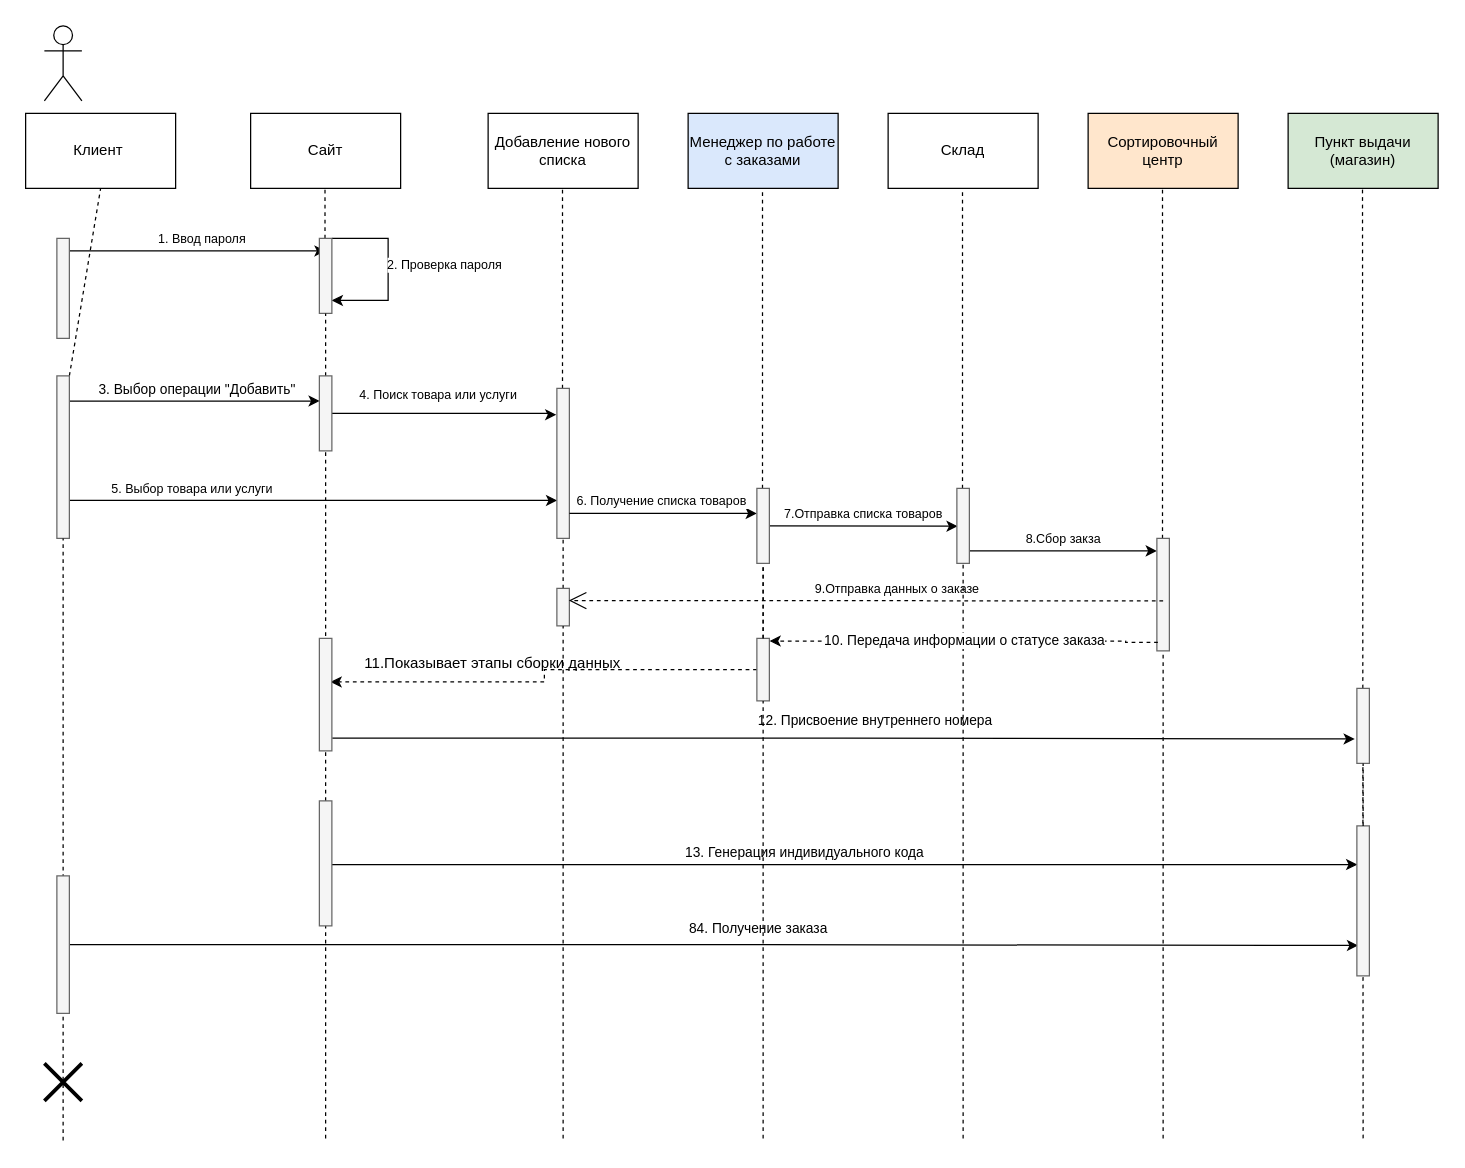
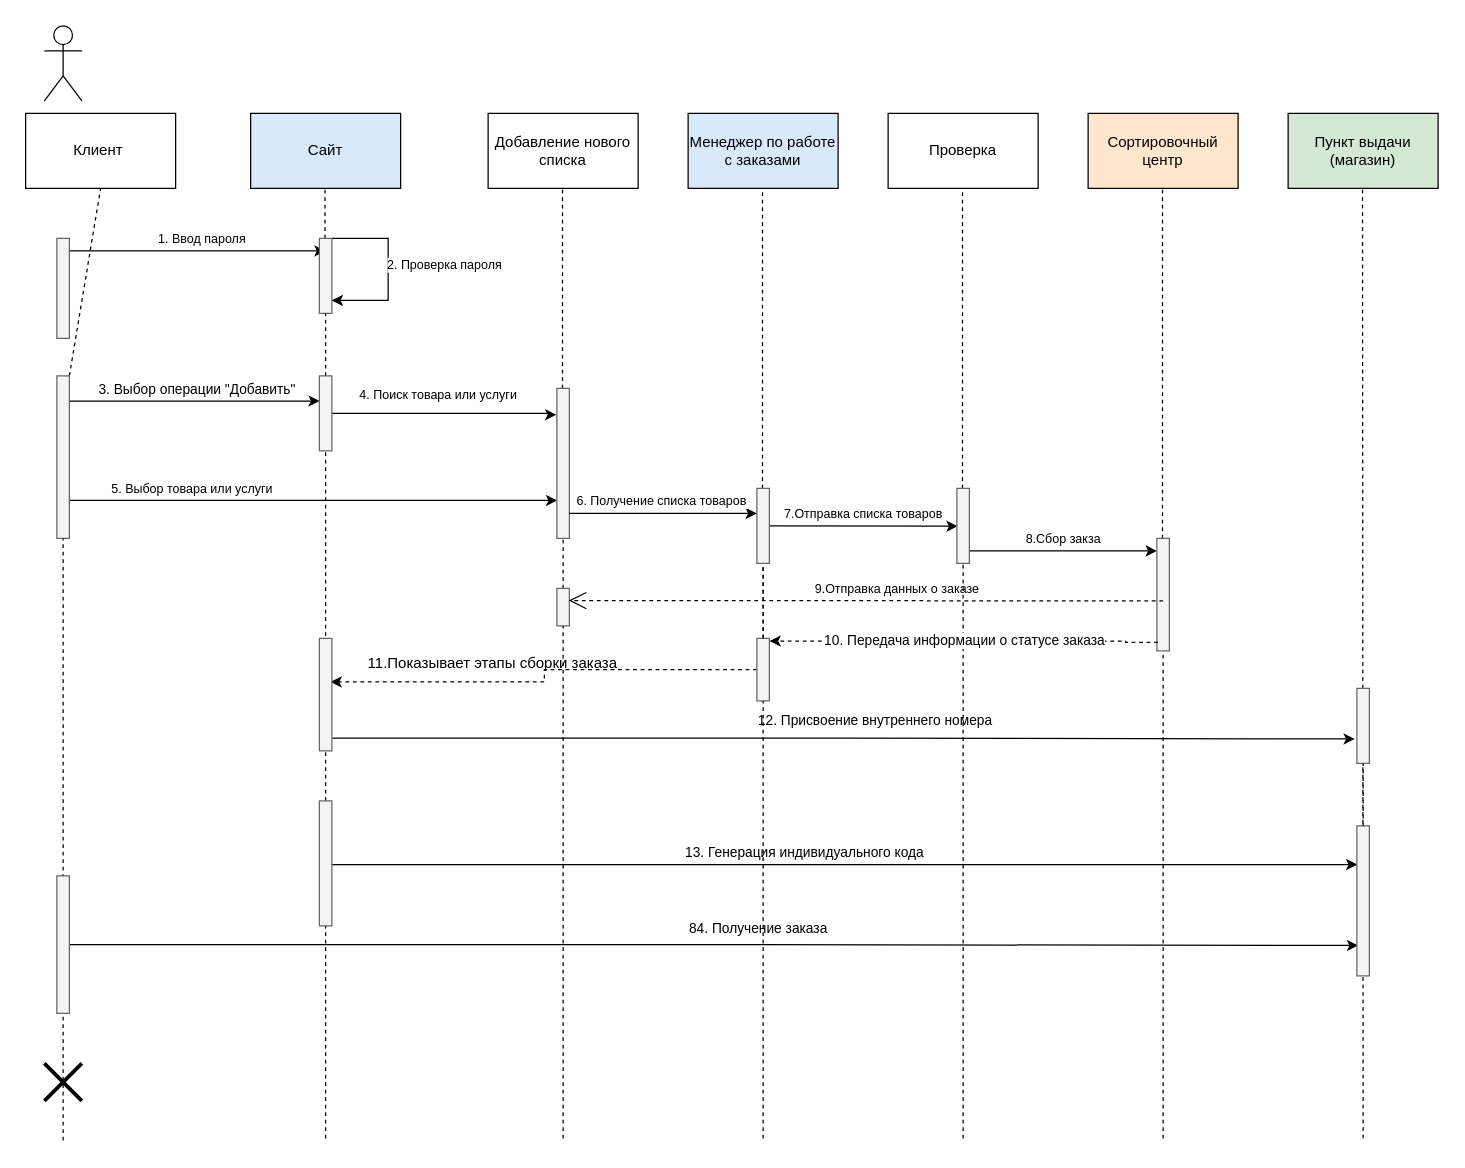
(326, 151) -> (326, 151)
(963, 151) -> (963, 151)
(495, 663) -> (495, 663)
